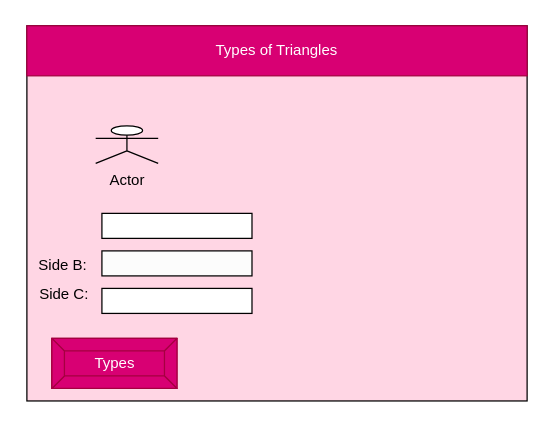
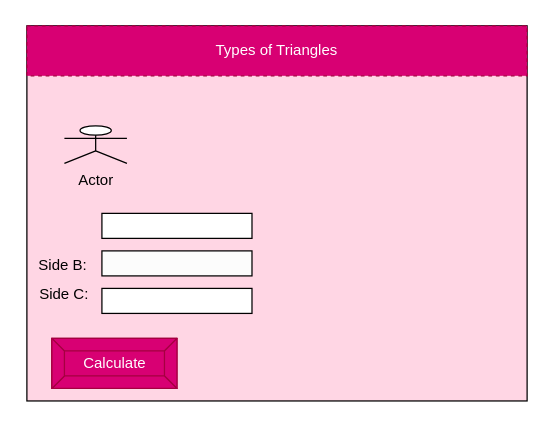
(277, 51) -> (277, 51)
(127, 144) -> (96, 144)
(115, 363) -> (115, 363)
